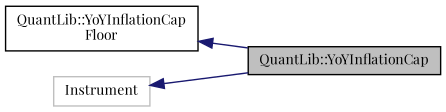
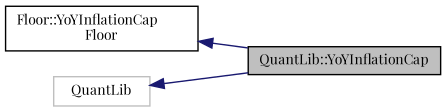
(102, 29) -> (102, 29)
(102, 91) -> (102, 91)
